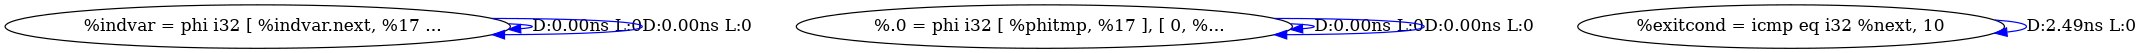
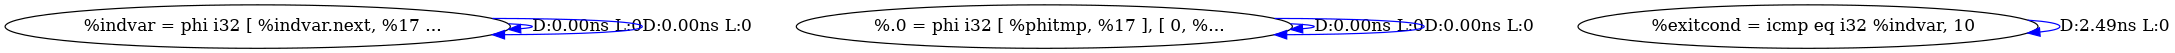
(1791, 27) -> (1808, 27)
